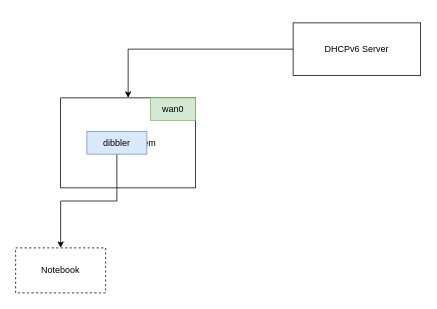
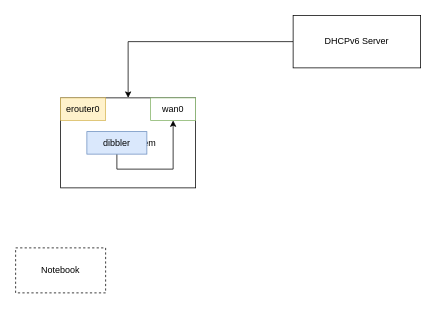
(357, 49) -> (357, 42)
none -> (83, 109)
(173, 109) -> (173, 109)
(60, 221) -> (173, 127)
